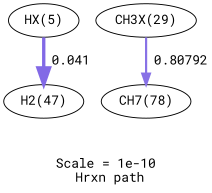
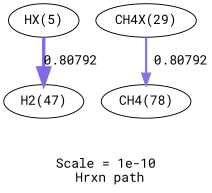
(146, 20) -> (146, 20)
(67, 61) -> (67, 61)
(146, 101) -> (146, 101)
